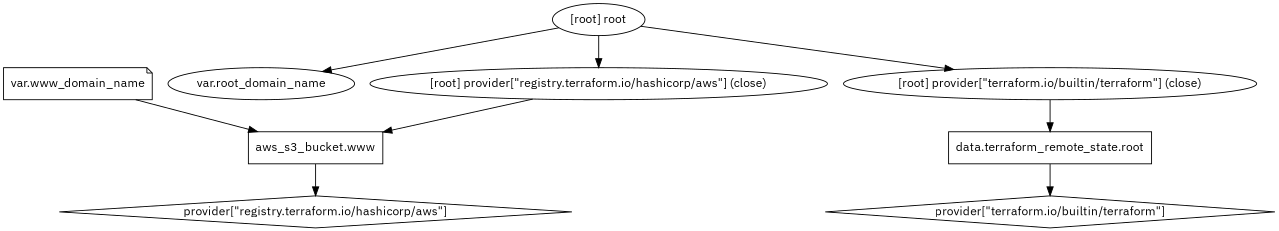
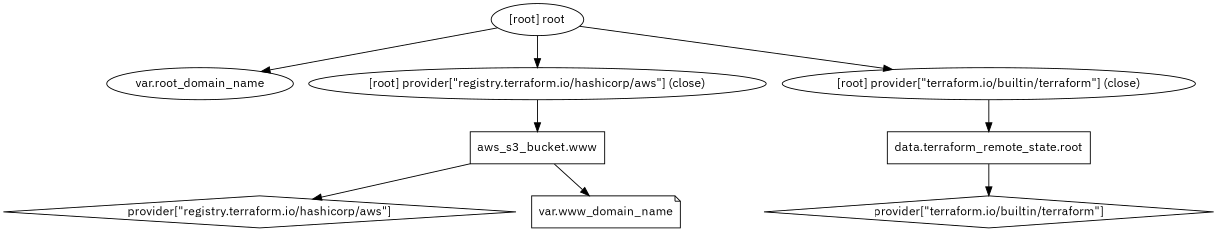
(192, 115) -> (568, 177)
